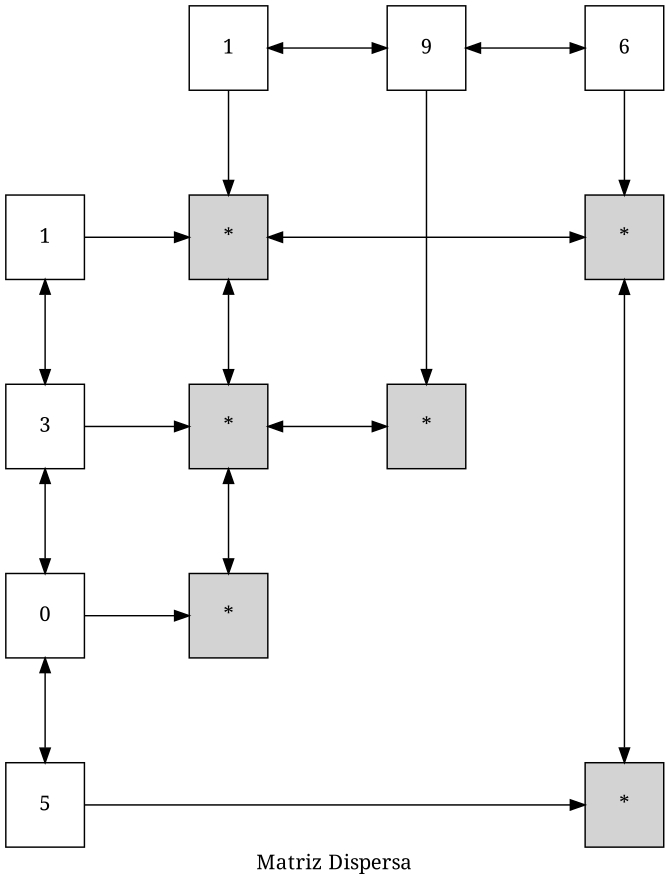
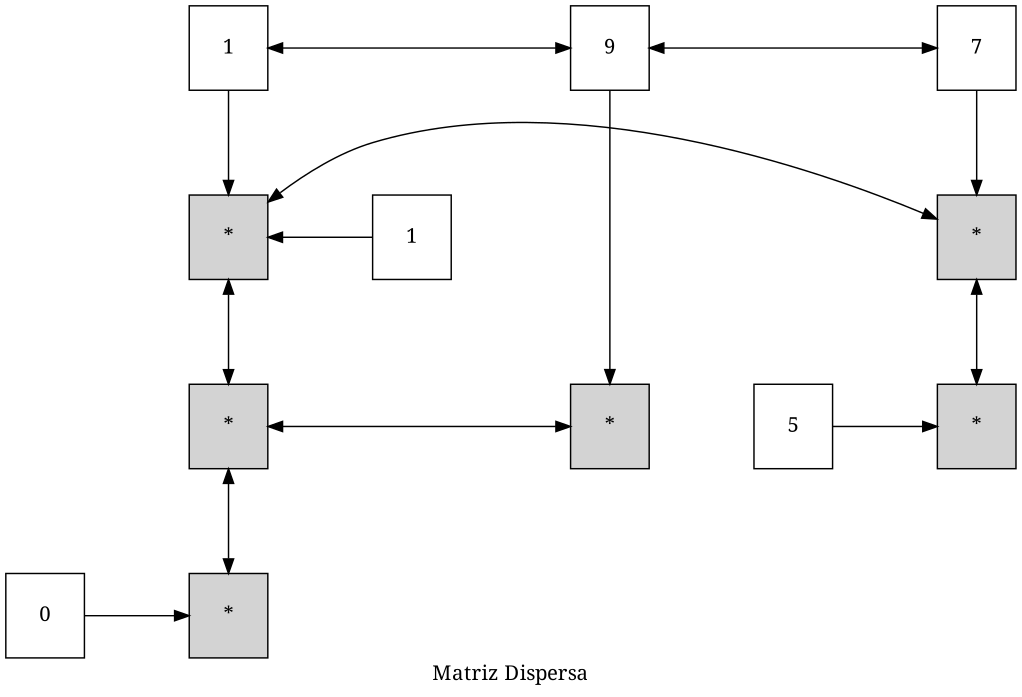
(624, 48) -> (977, 48)
(45, 426) -> none
(45, 710) -> none
